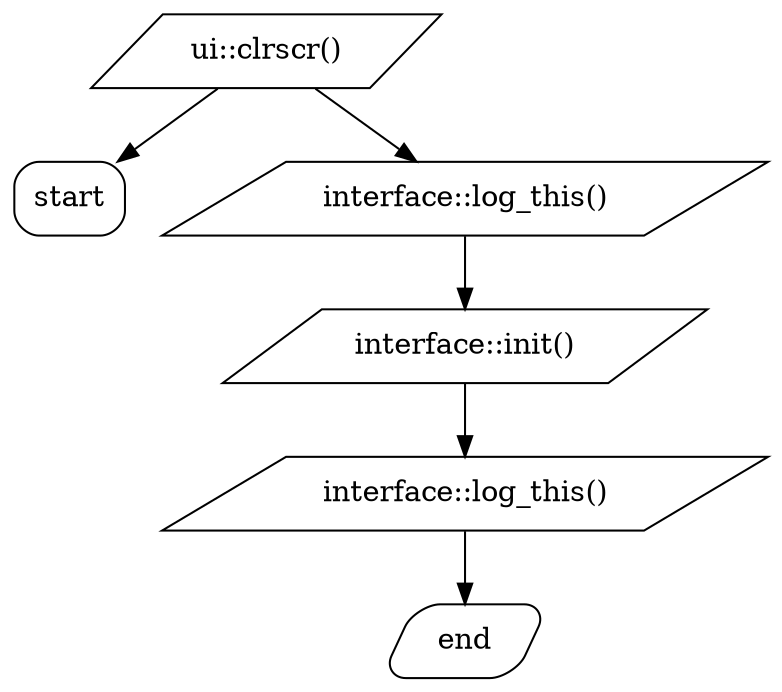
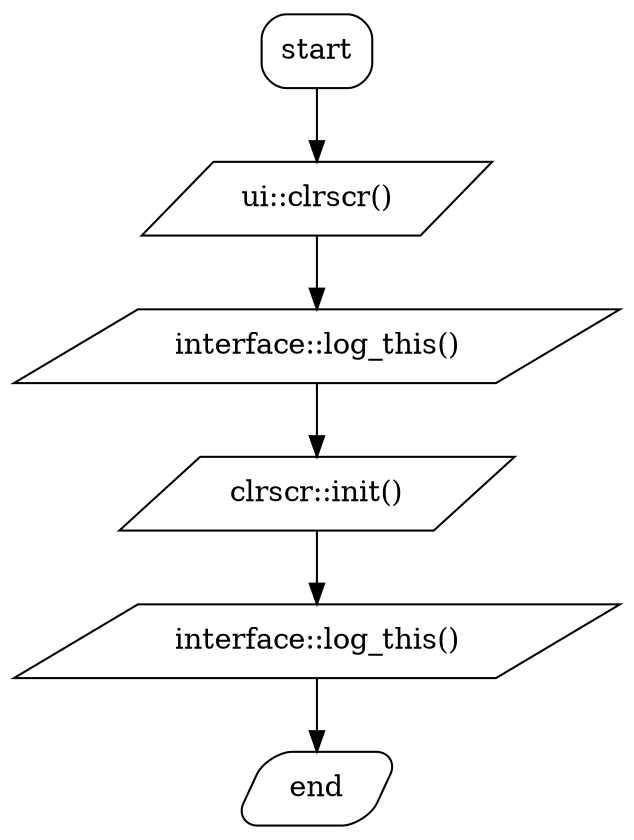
(176, 119) -> (317, 115)
(465, 346) -> (317, 494)
